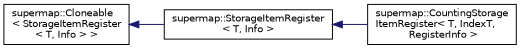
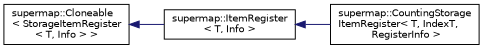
(248, 24) -> (230, 24)
